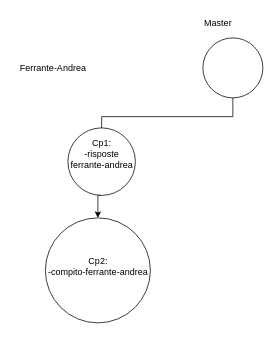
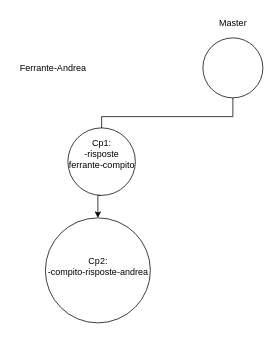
(218, 23) -> (233, 23)
(102, 154) -> (102, 154)
(98, 267) -> (98, 267)
